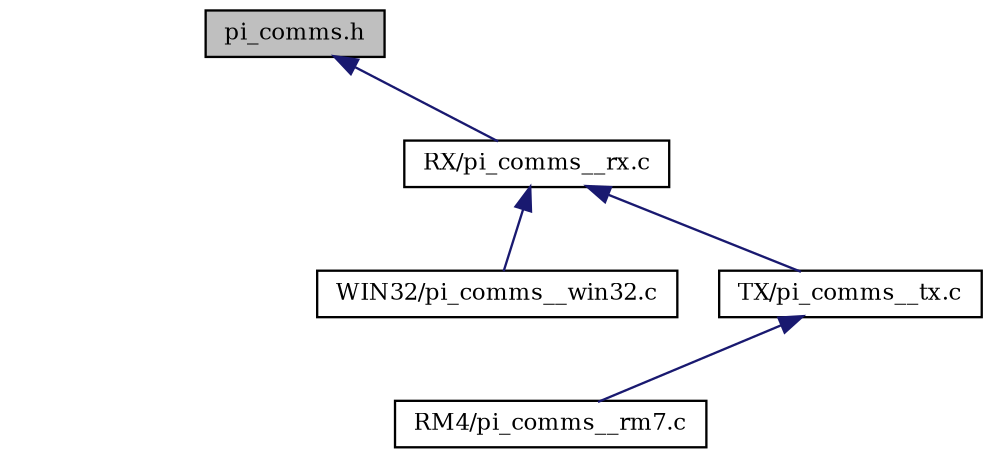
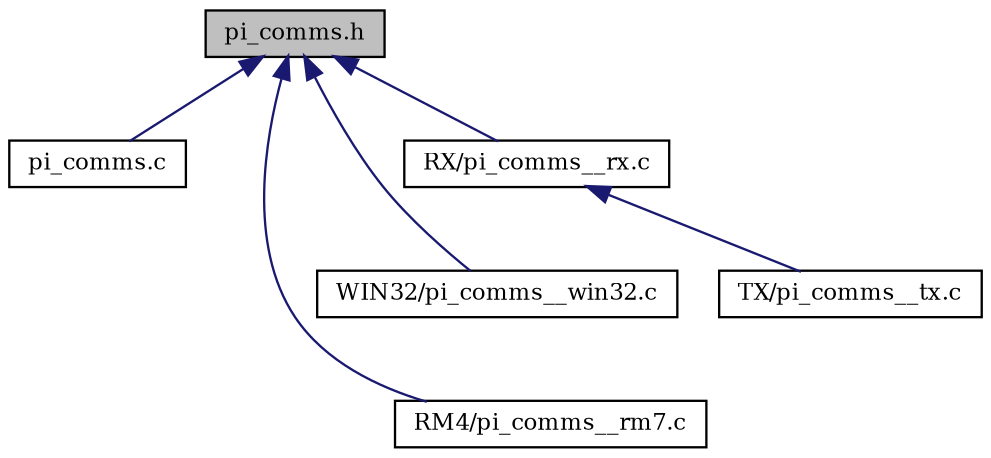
none -> (98, 164)
(513, 240) -> (381, 184)
(690, 364) -> (277, 278)
